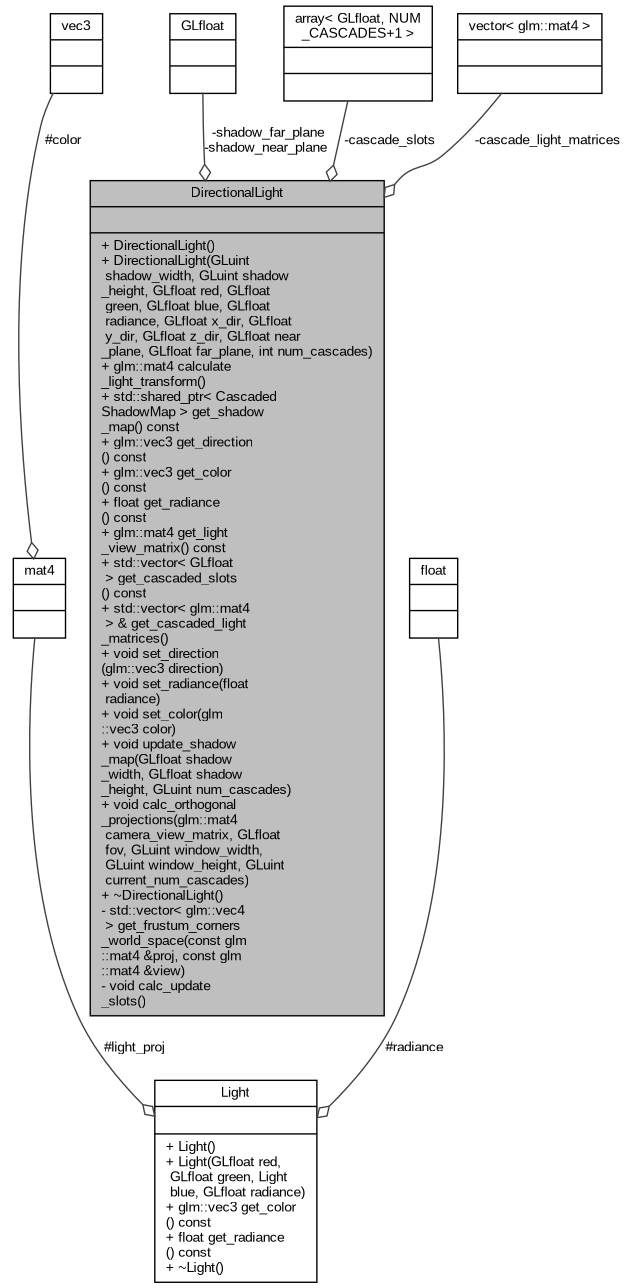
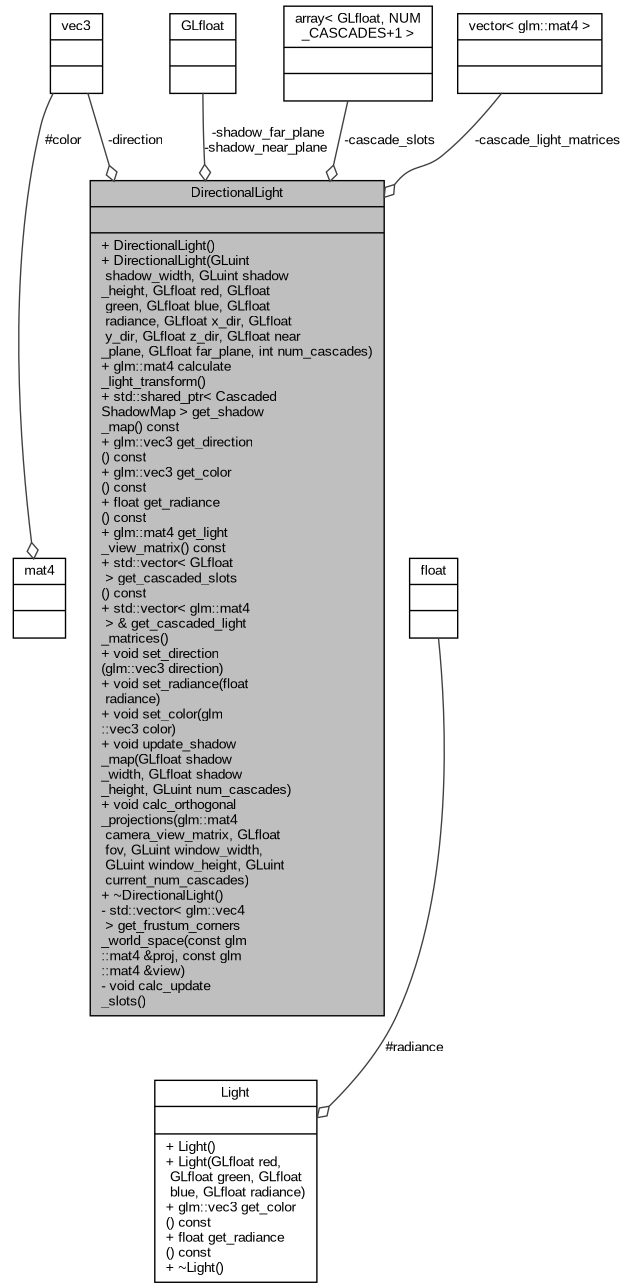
none -> (98, 129)
(41, 884) -> none
(227, 1177) -> (234, 1177)
